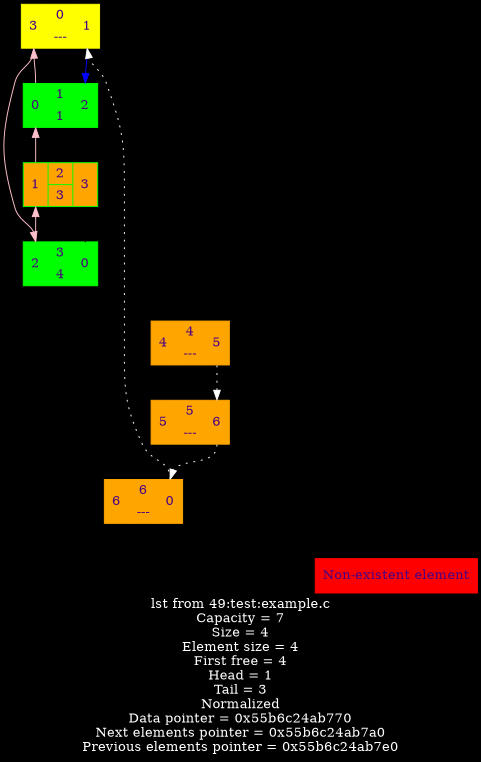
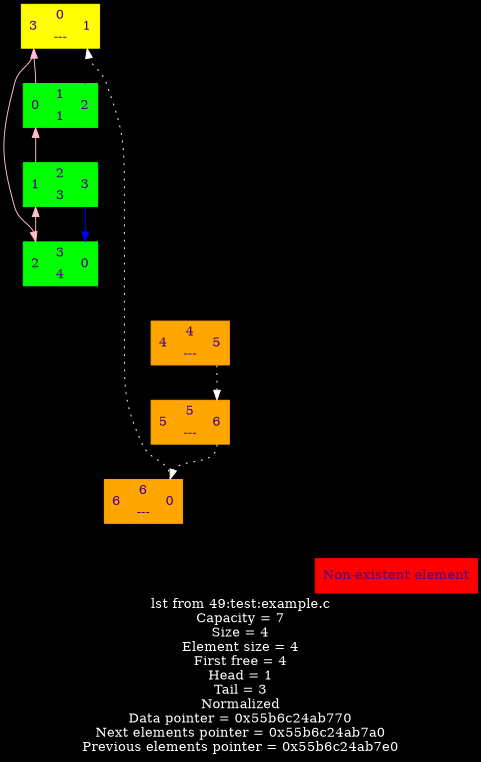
(86, 65) -> (86, 65)
(60, 185) -> (60, 185)
(85, 219) -> (85, 219)
